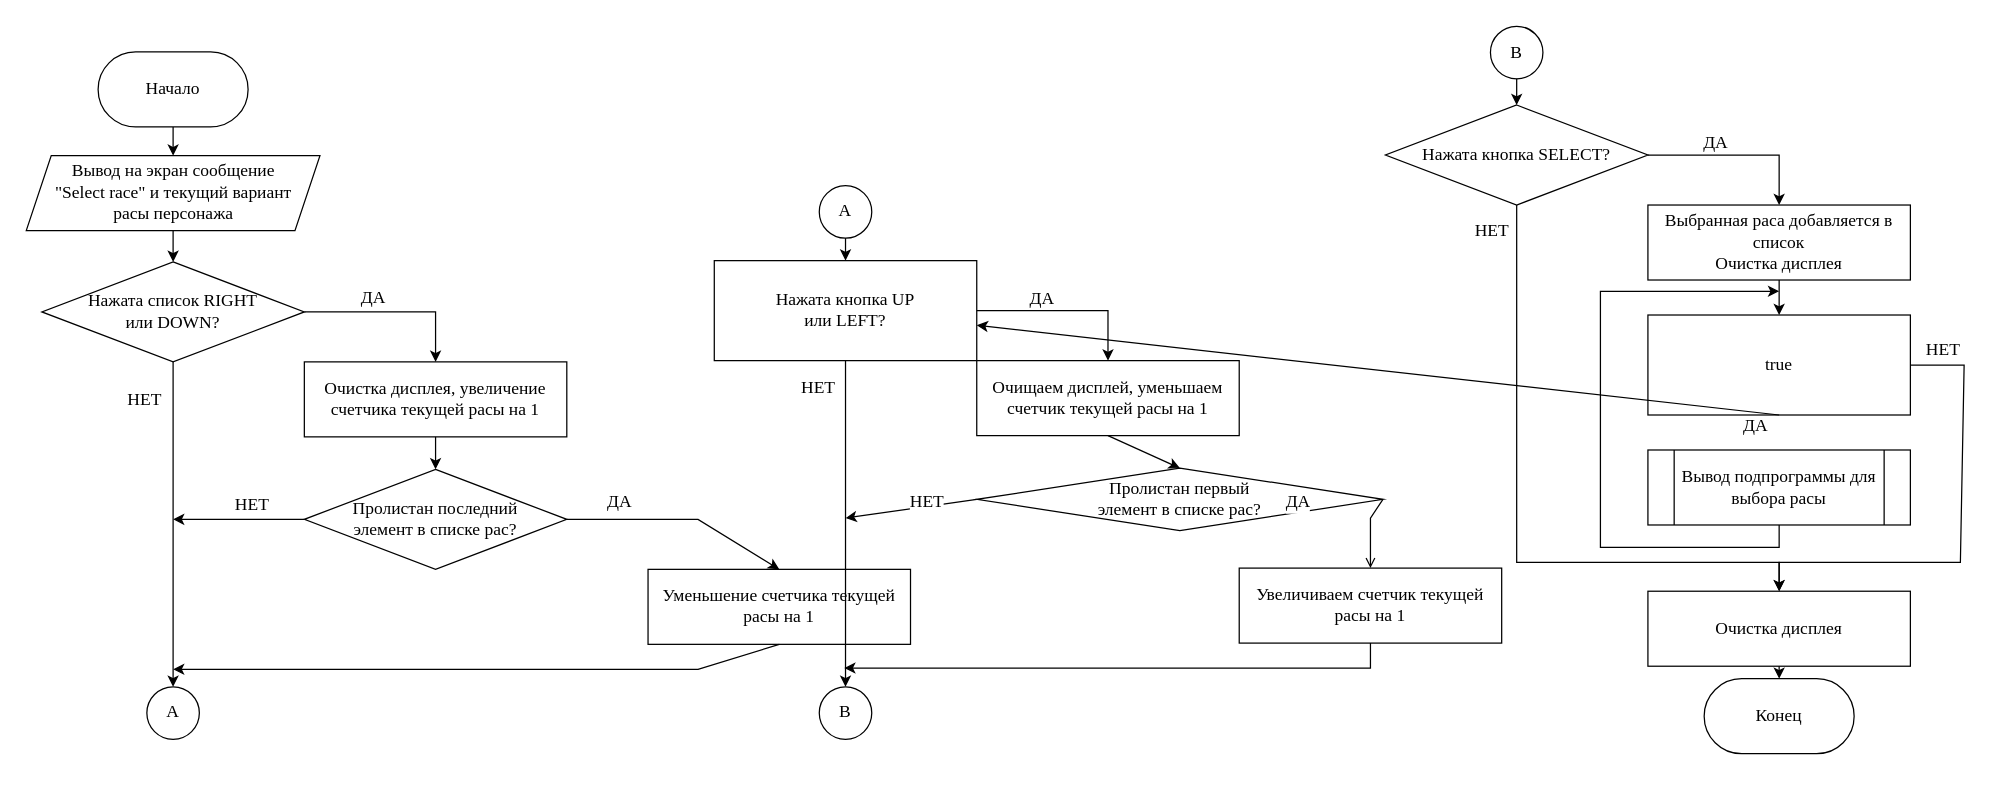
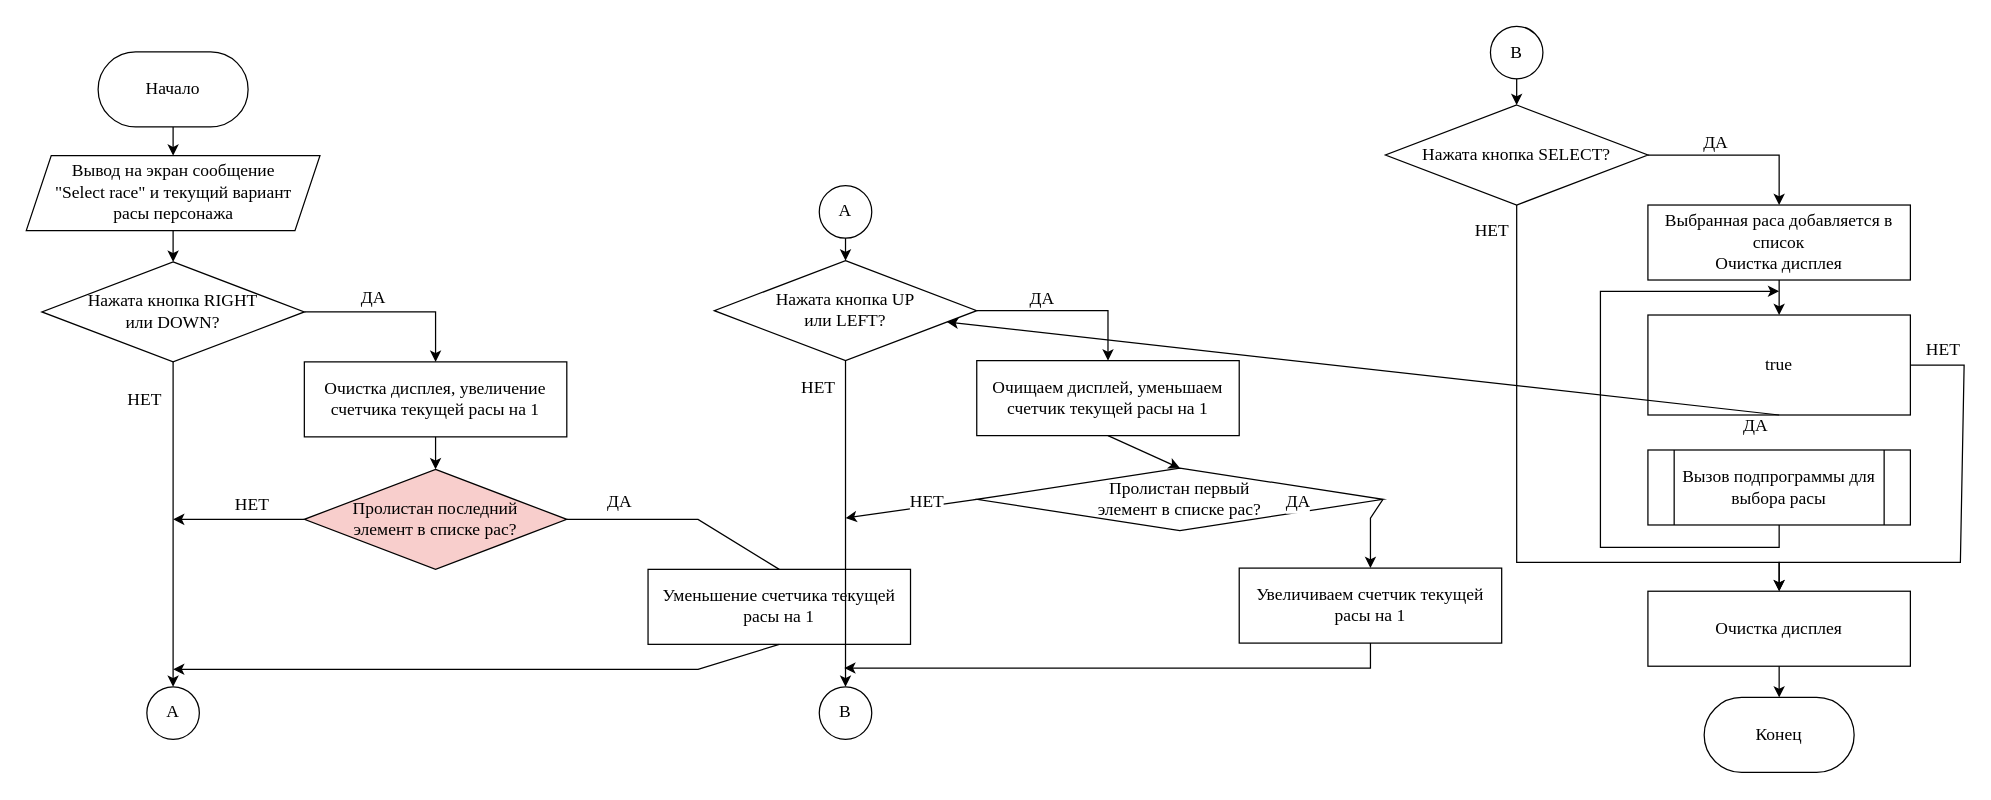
(846, 311) -> (846, 311)
(173, 312) -> (173, 312)
(1779, 488) -> (1779, 488)
(436, 519) -> (436, 519)
(1371, 560) -> (1371, 558)
(771, 564) -> (773, 566)
(1779, 716) -> (1779, 735)
